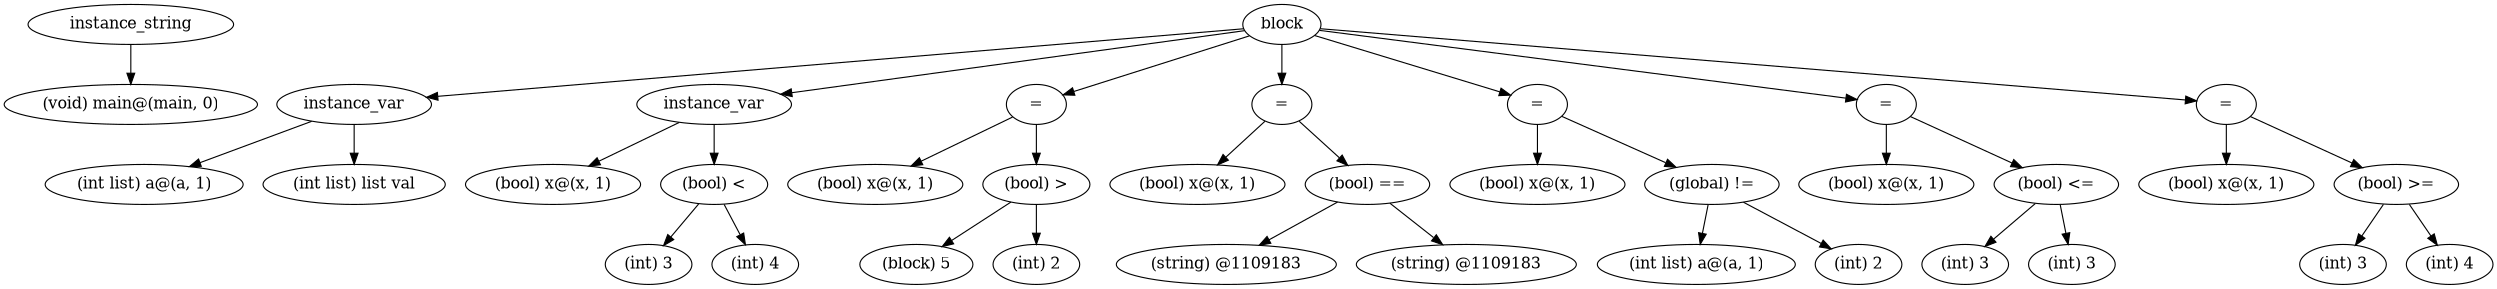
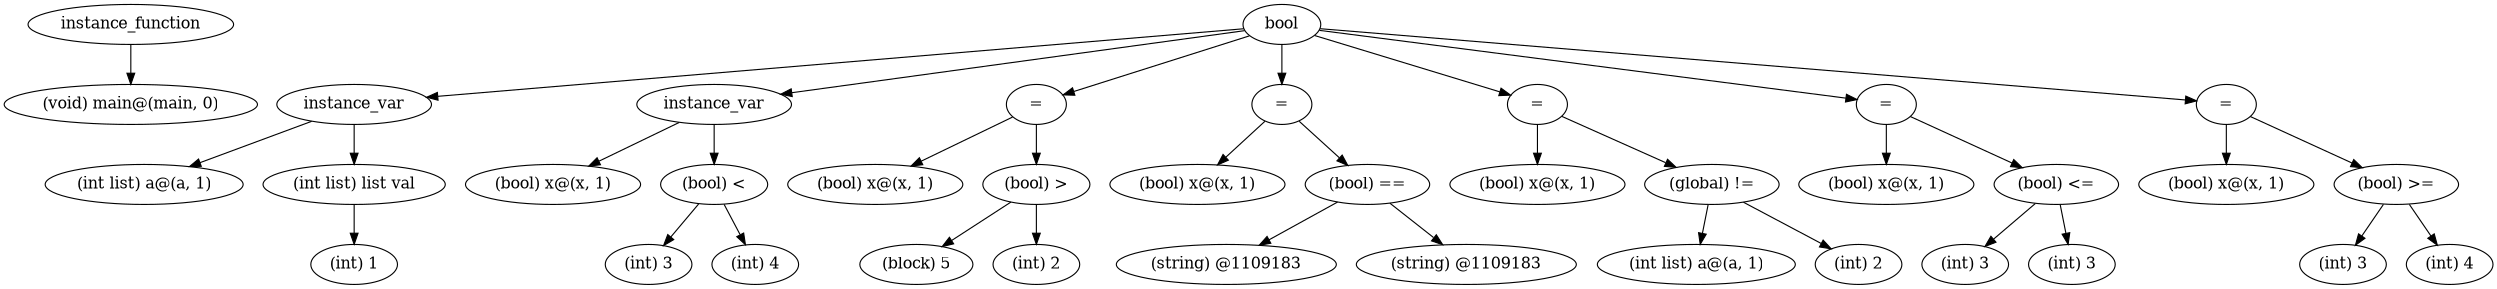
(131, 24) -> (131, 24)
(1282, 24) -> (1282, 24)
none -> (354, 264)
